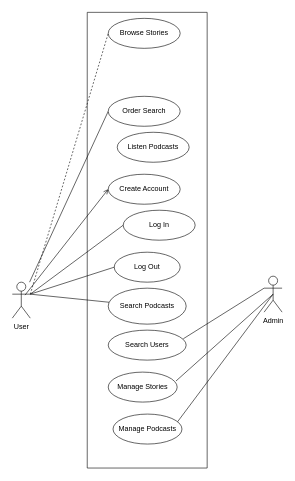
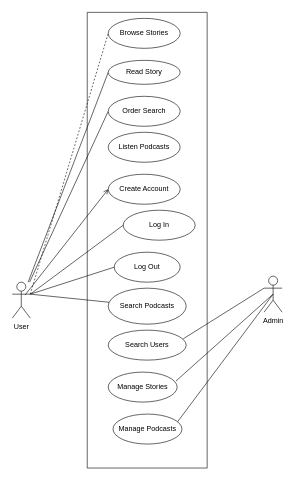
none -> (144, 72)
(153, 147) -> (144, 147)
none -> (72, 168)
